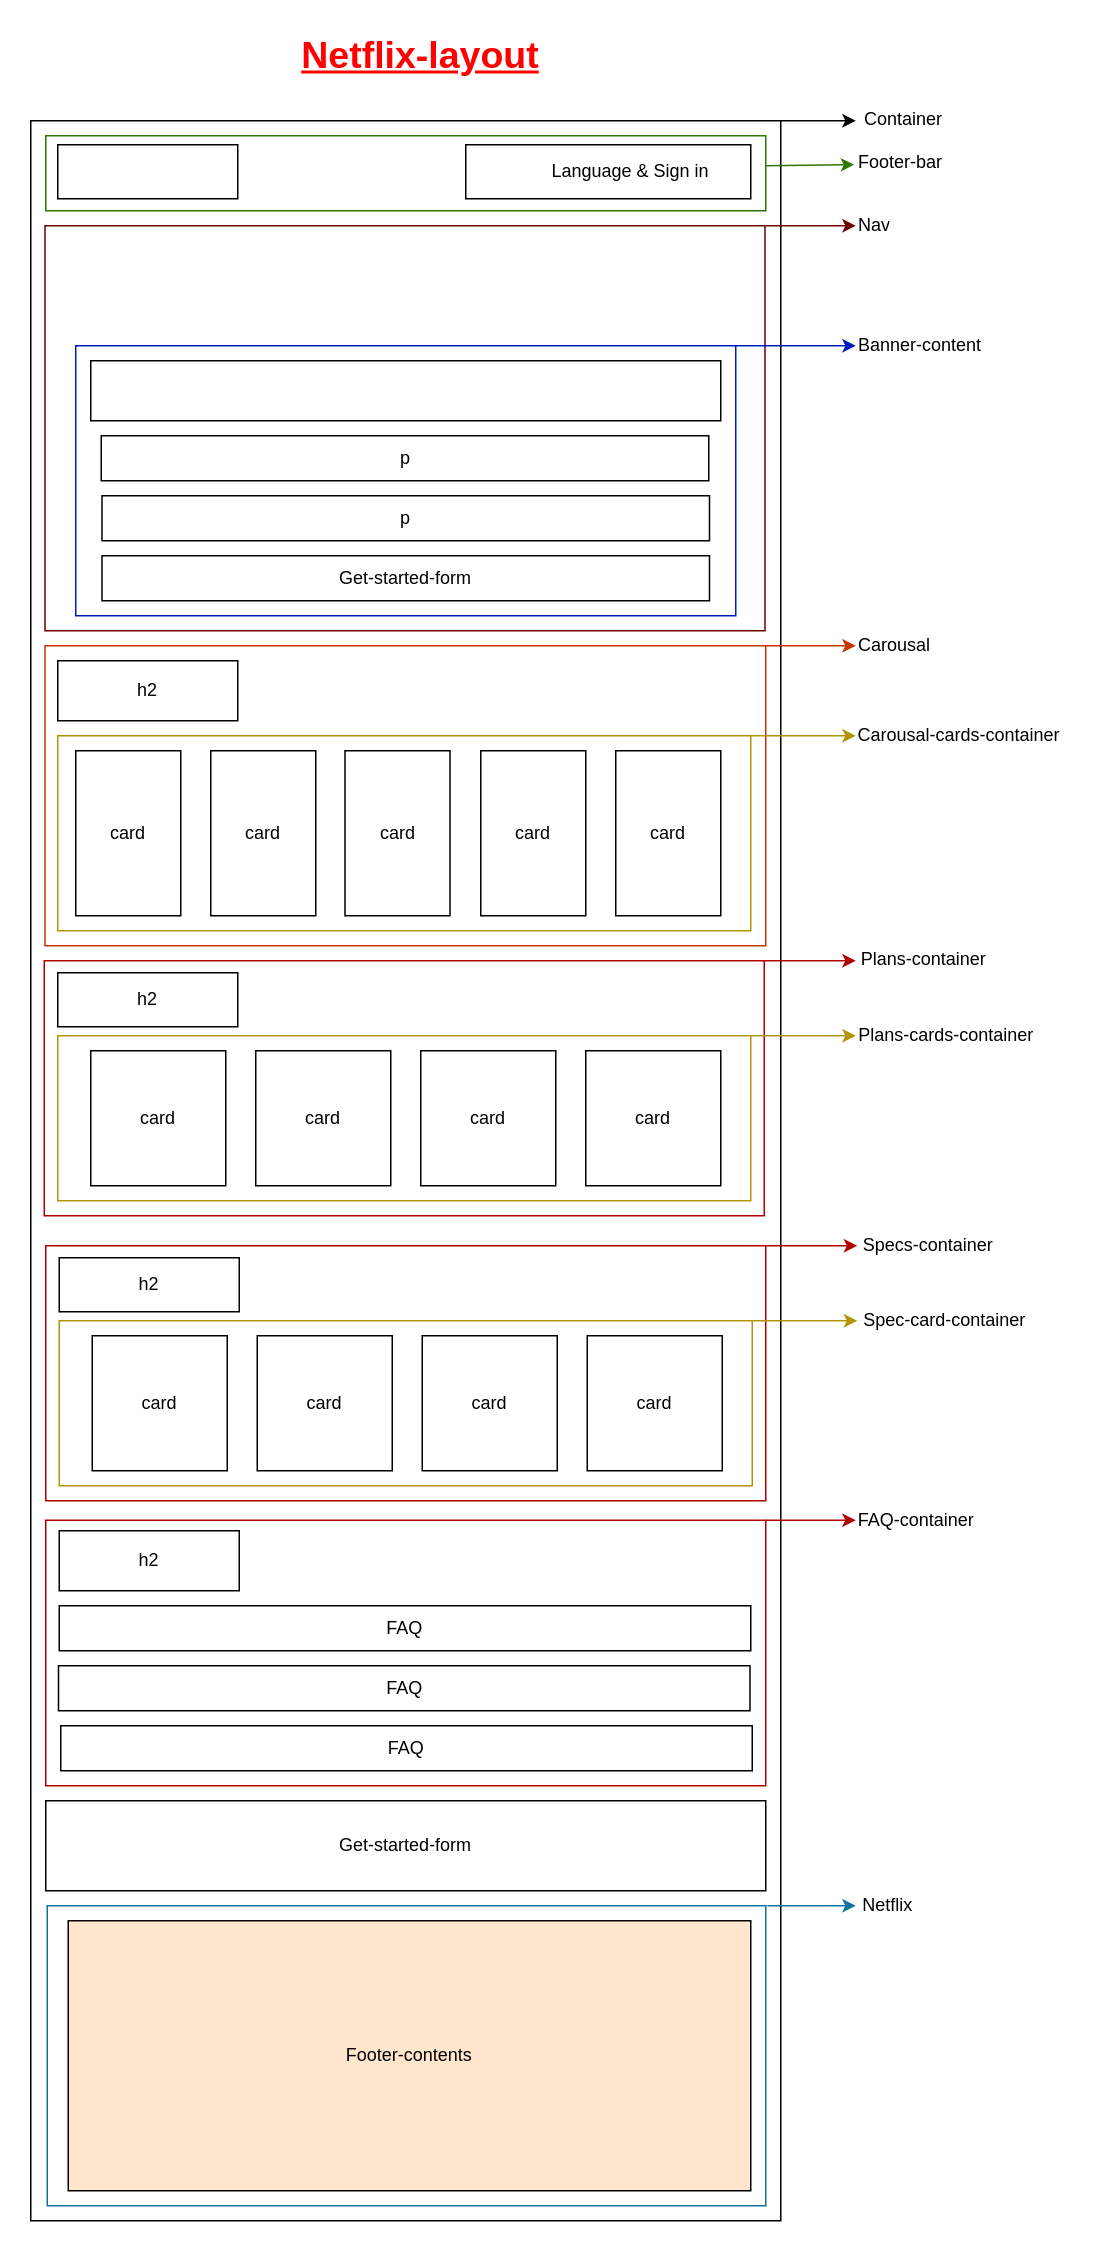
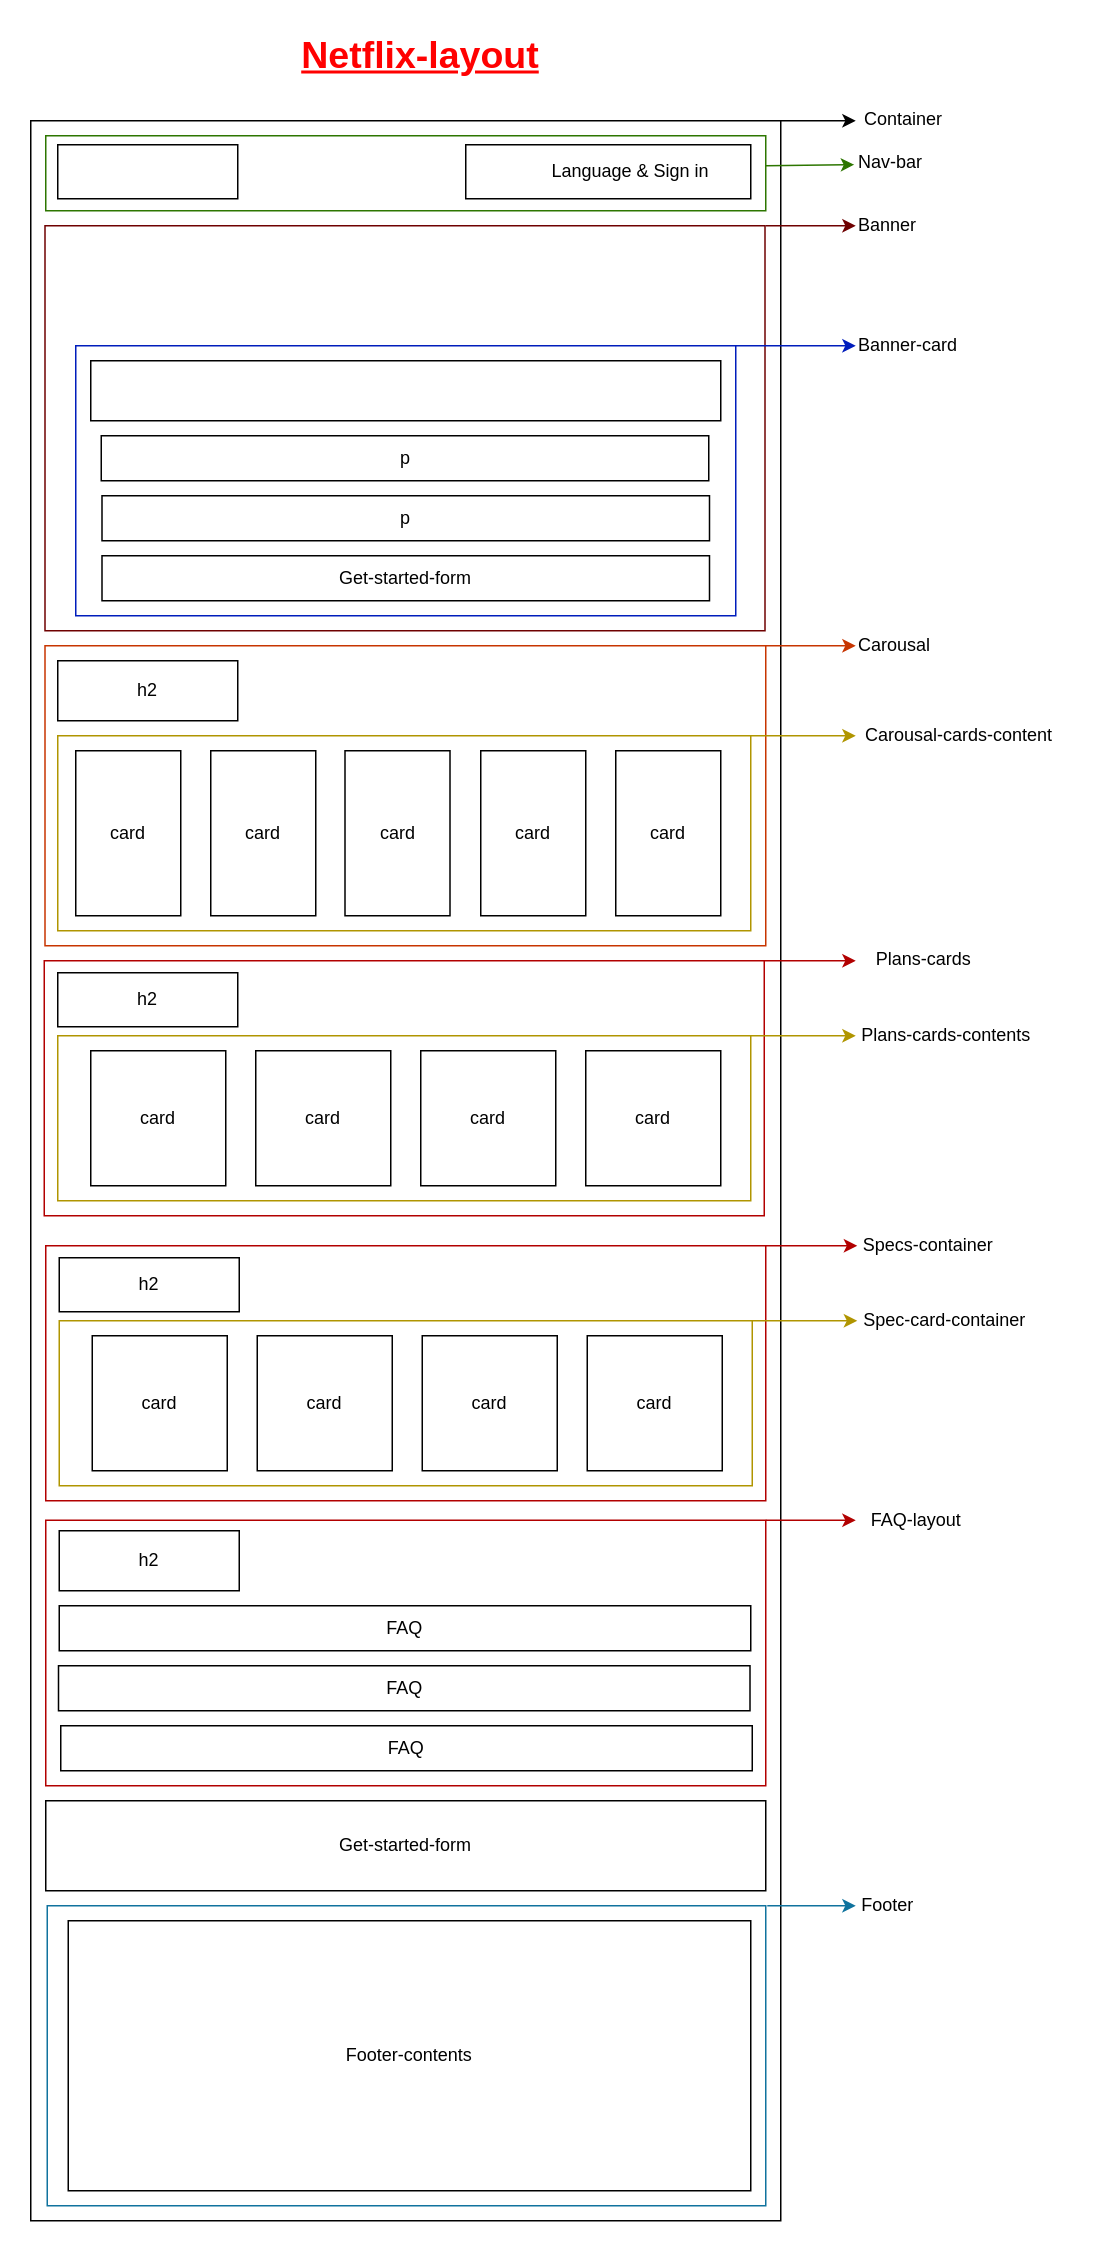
(909, 163) -> (894, 163)
(874, 226) -> (889, 226)
(929, 346) -> (914, 346)
(959, 736) -> (959, 736)
(924, 959) -> (924, 959)
(947, 1036) -> (947, 1036)
(917, 1520) -> (917, 1520)
(888, 1906) -> (888, 1906)
(410, 2056) -> (410, 2056)
